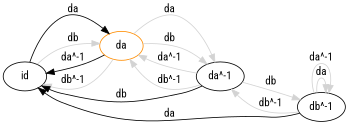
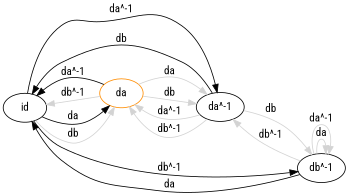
none -> (118, 20)
none -> (155, 173)
